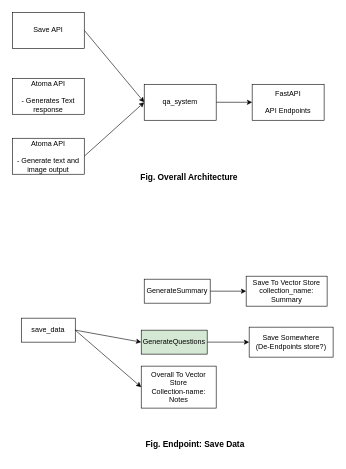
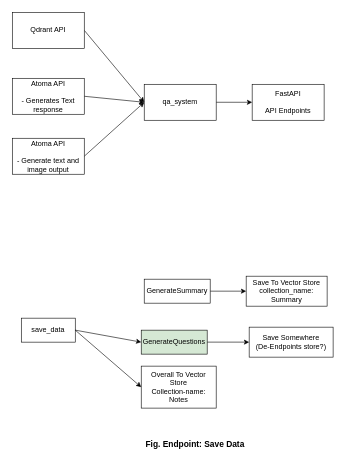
(48, 30) -> (48, 30)
none -> (112, 99)
(189, 177) -> none
